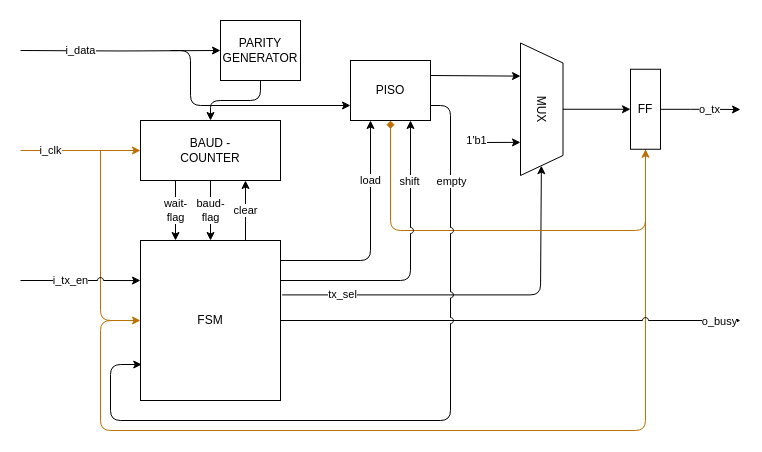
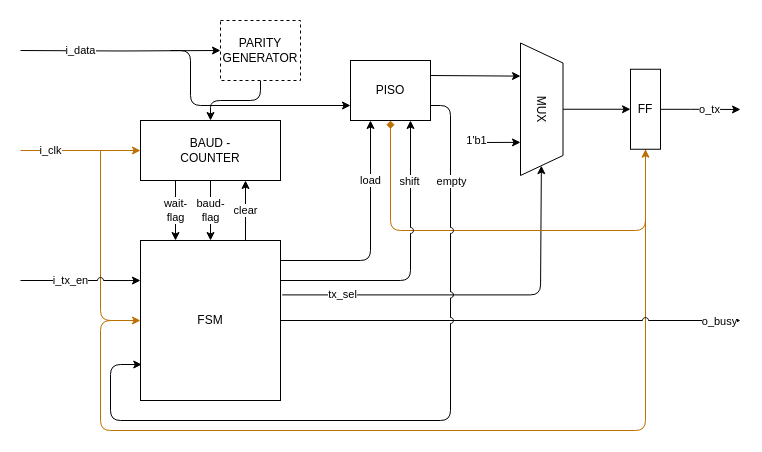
(261, 51) -> (261, 51)
